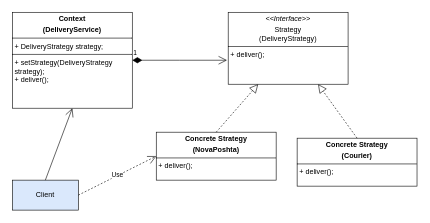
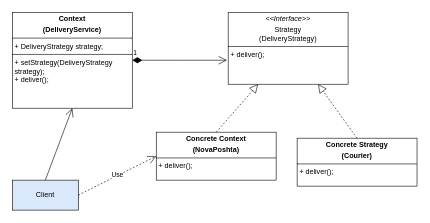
(190, 145) -> (188, 145)
